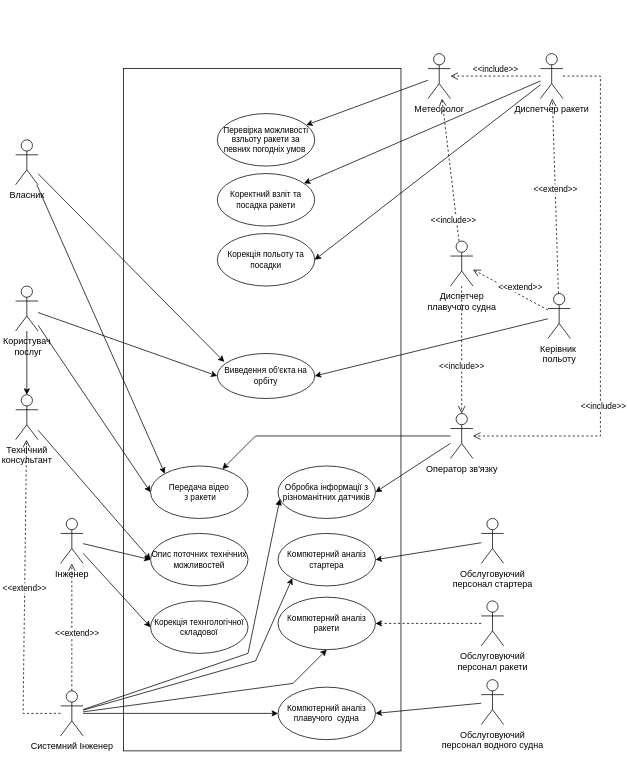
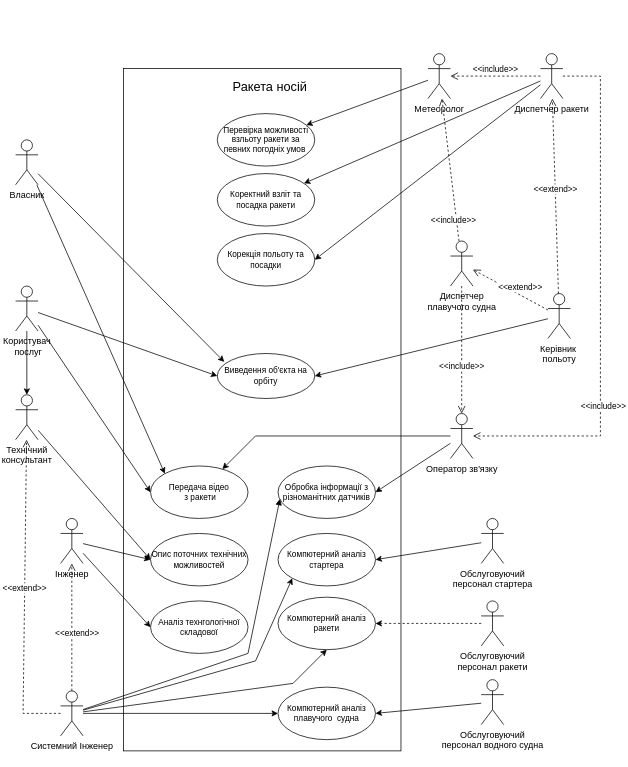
none -> (270, 87)
(199, 627) -> (199, 627)
